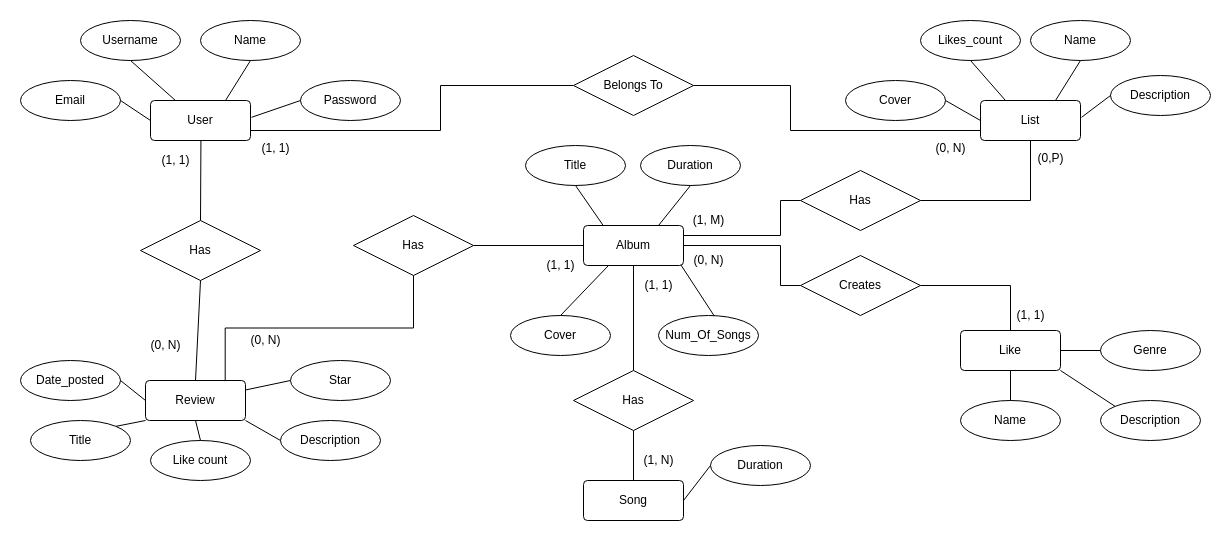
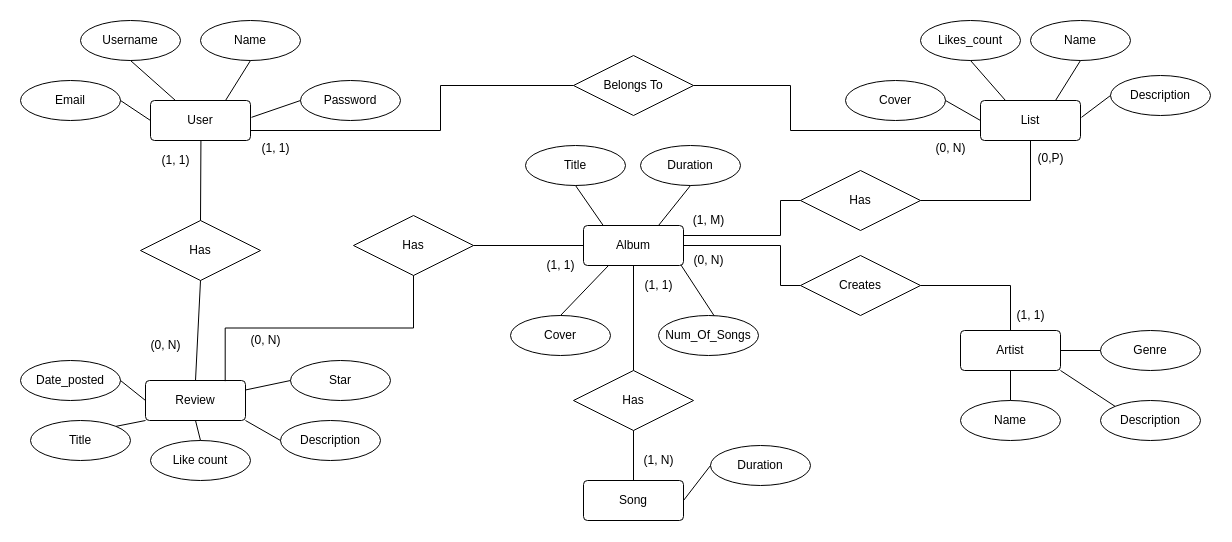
(1011, 351) -> (1011, 351)
